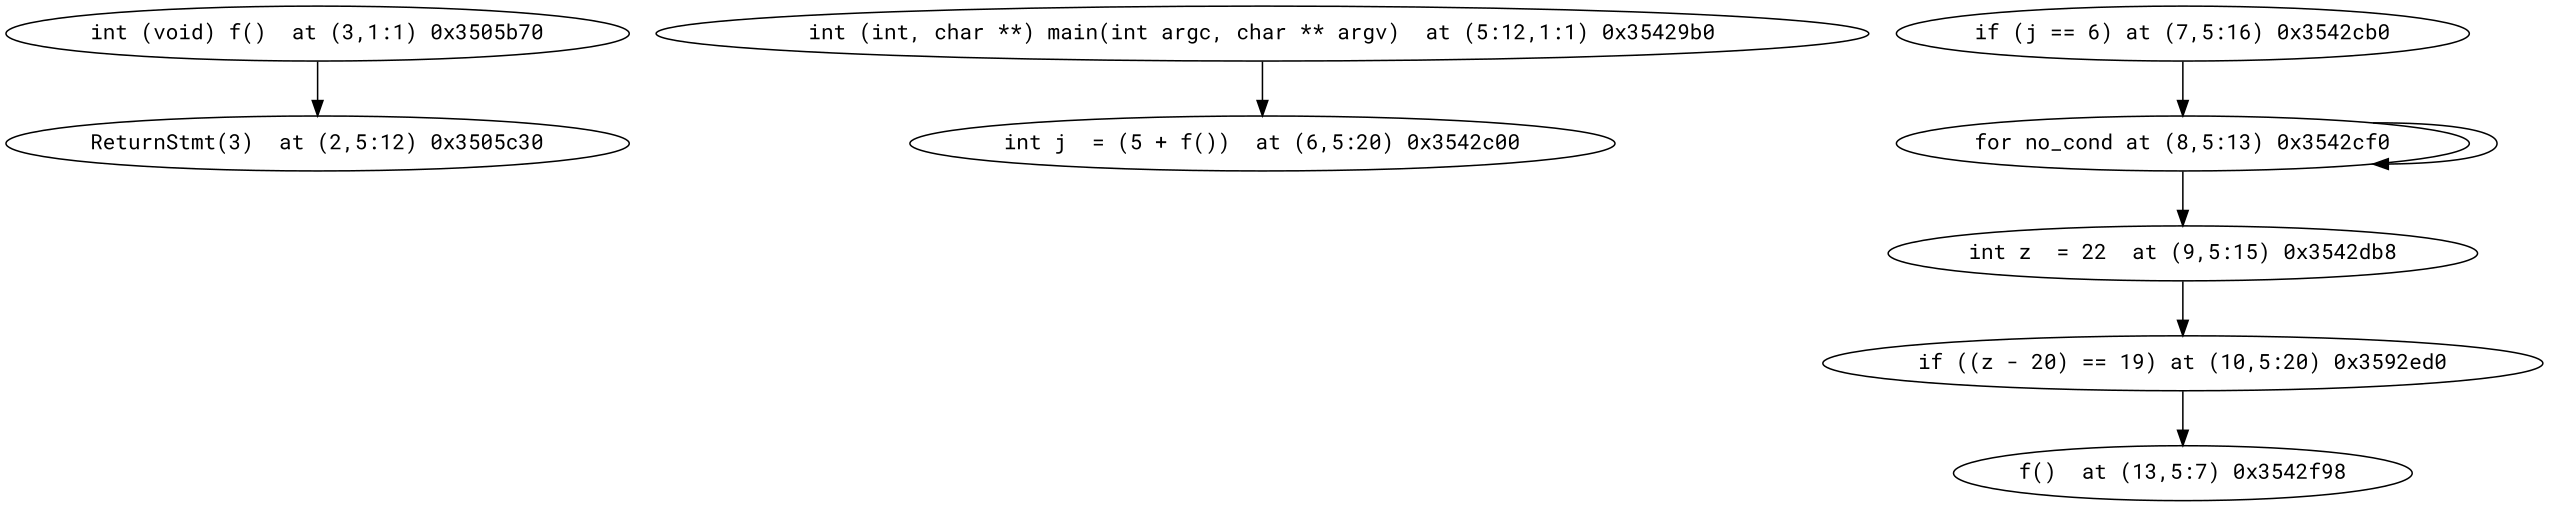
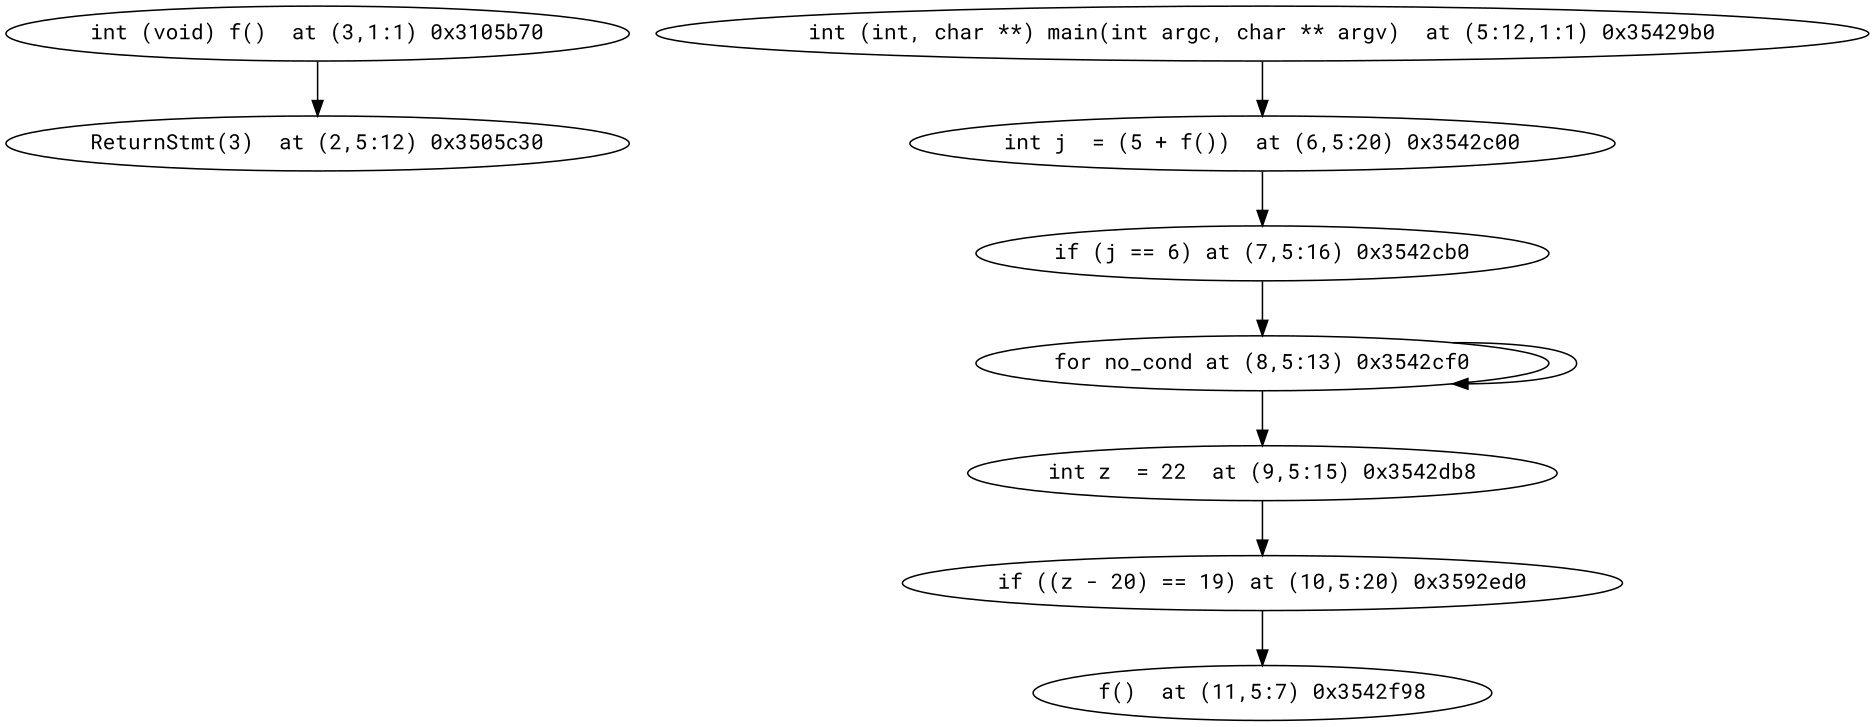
(318, 34) -> (318, 34)
none -> (1262, 191)
(2183, 473) -> (1262, 693)
